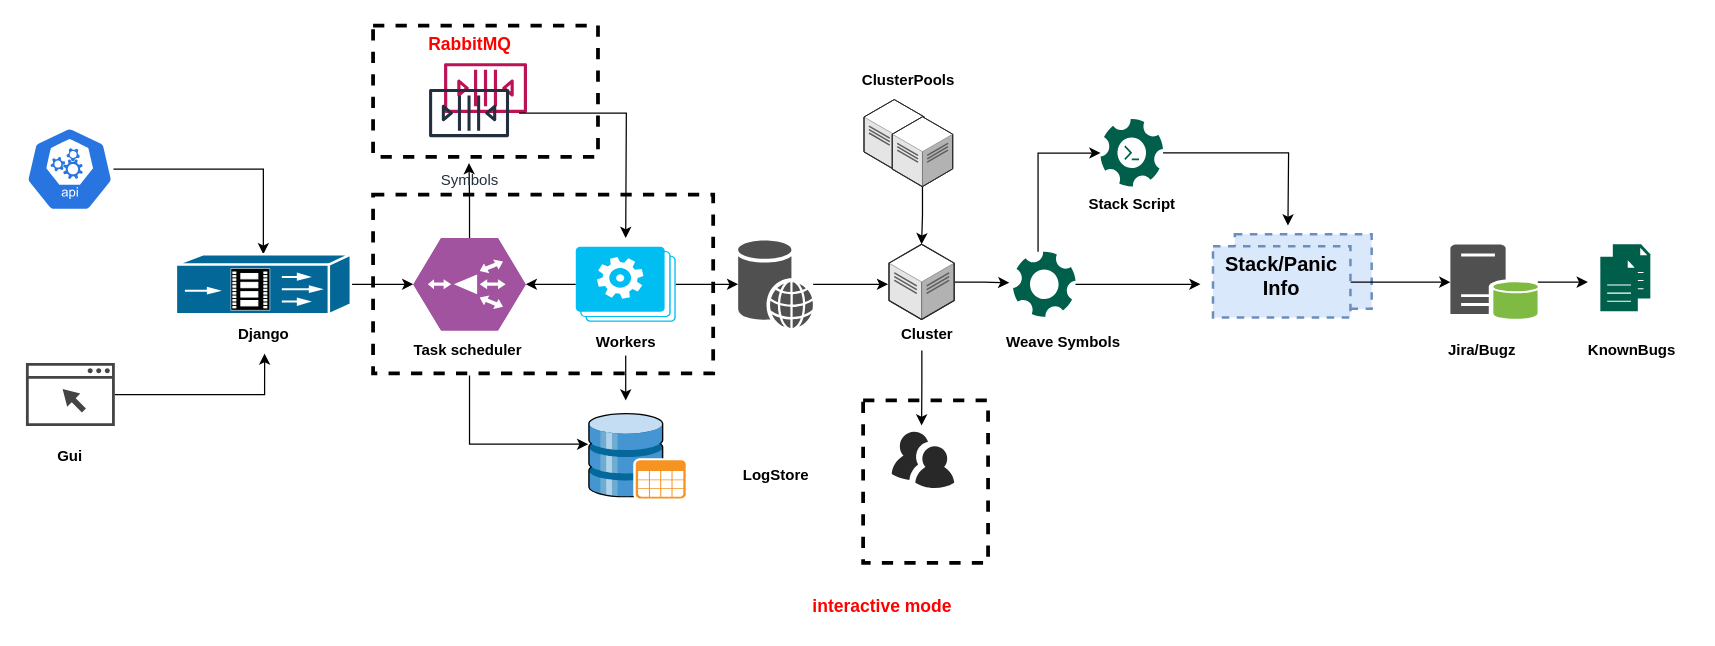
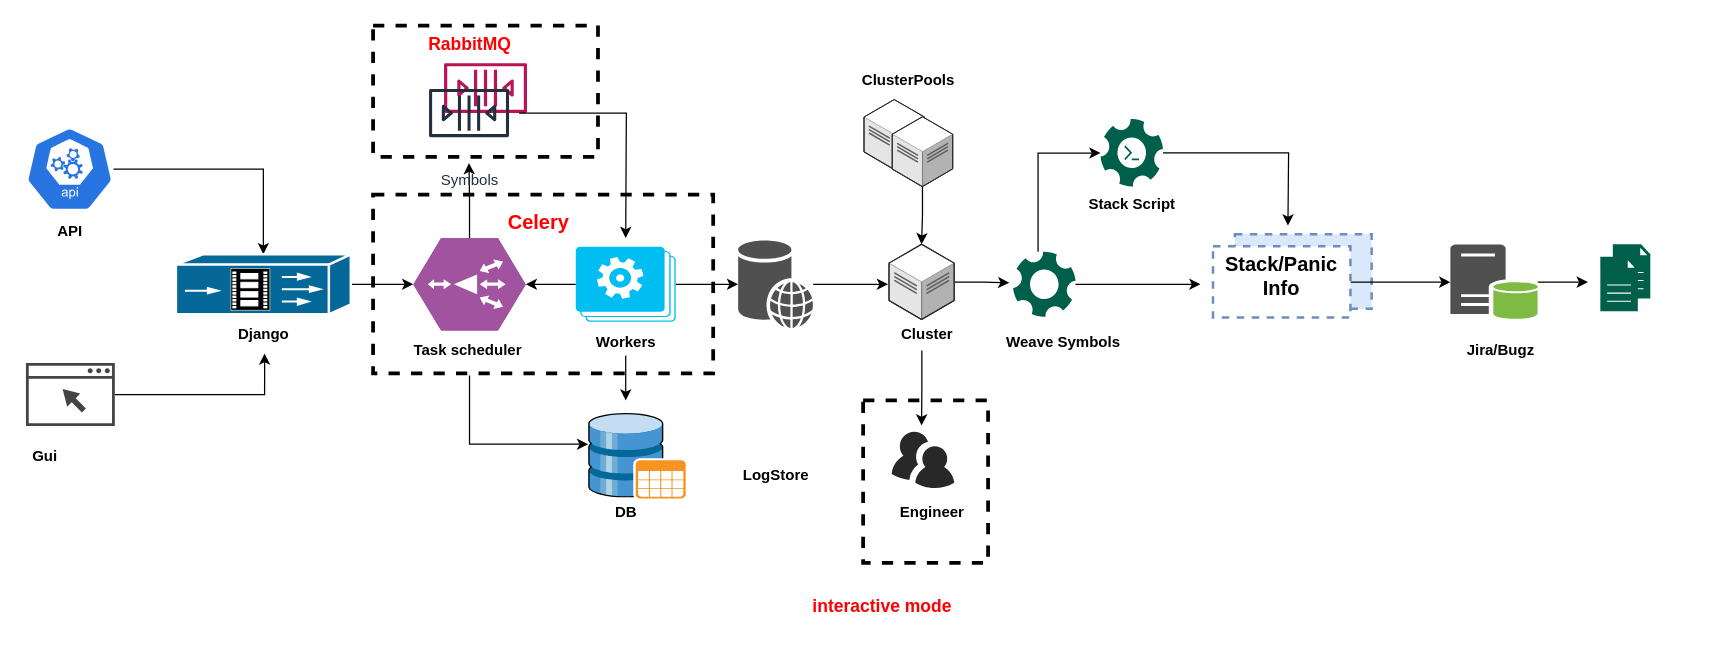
none -> (538, 222)
none -> (69, 232)
(1282, 282) -> (1282, 282)
(1482, 351) -> (1501, 351)
(1632, 351) -> none
(69, 457) -> (44, 457)
none -> (626, 513)
none -> (932, 513)
